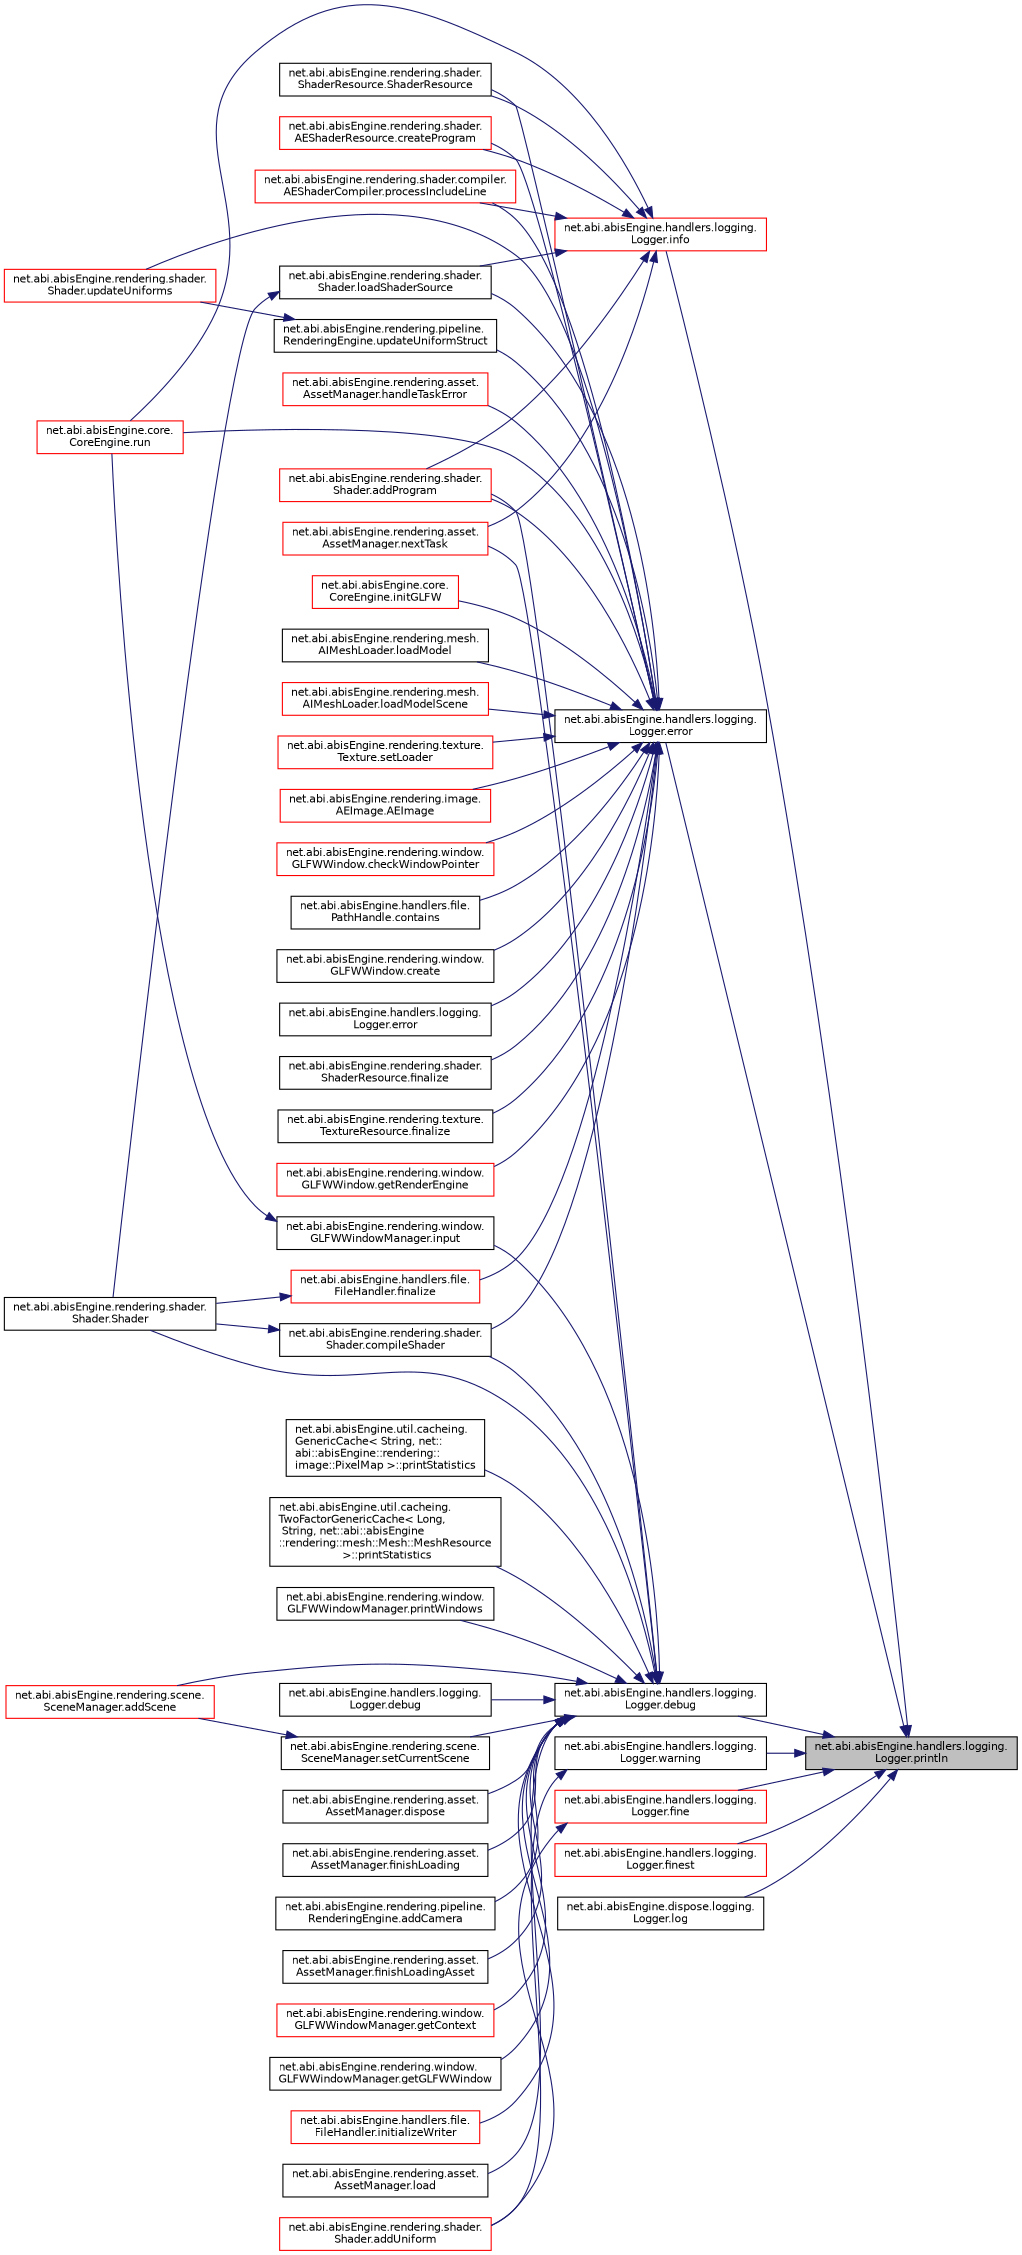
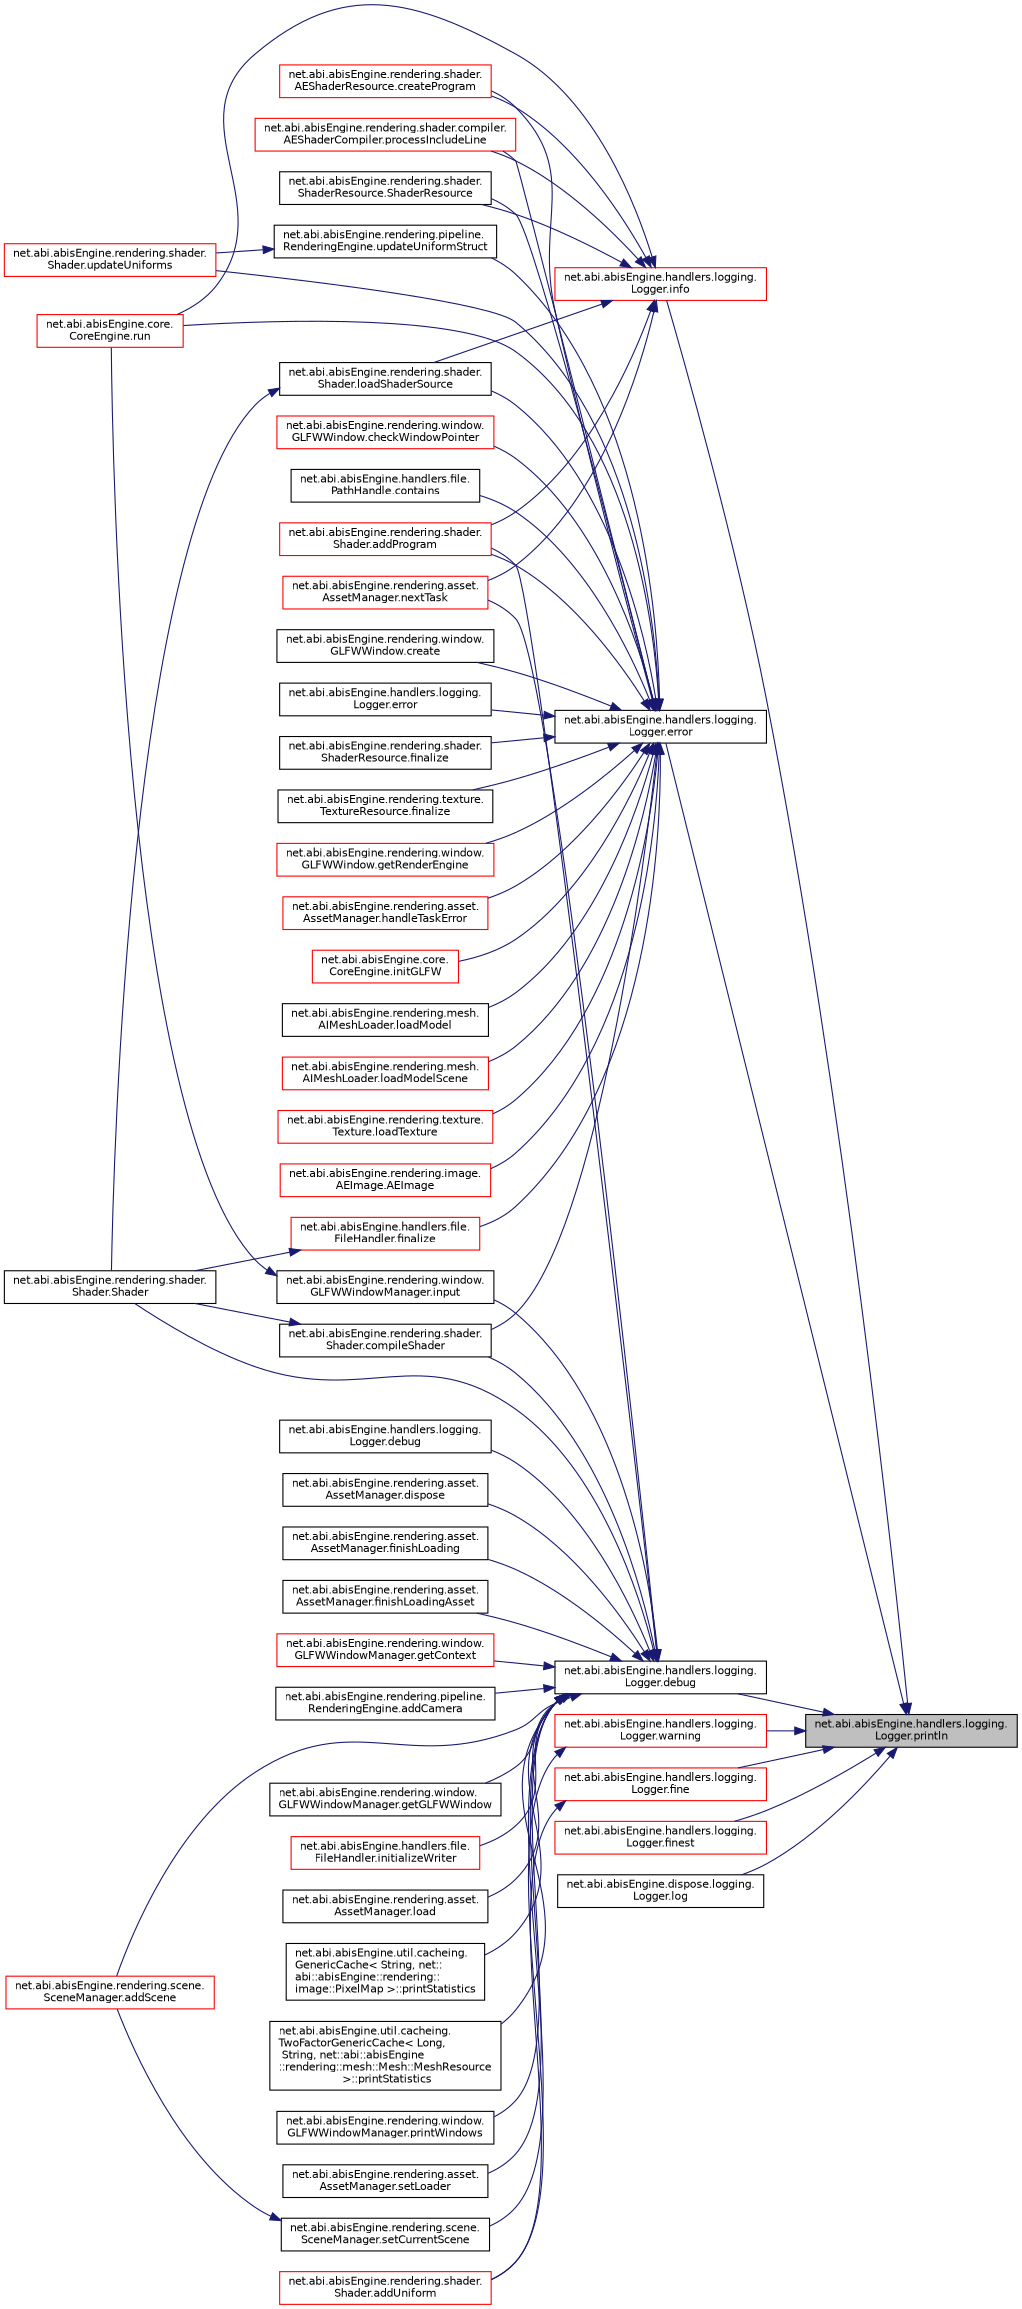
(385, 752) -> (385, 1127)
(661, 1753) -> (661, 1731)
none -> (385, 2181)
